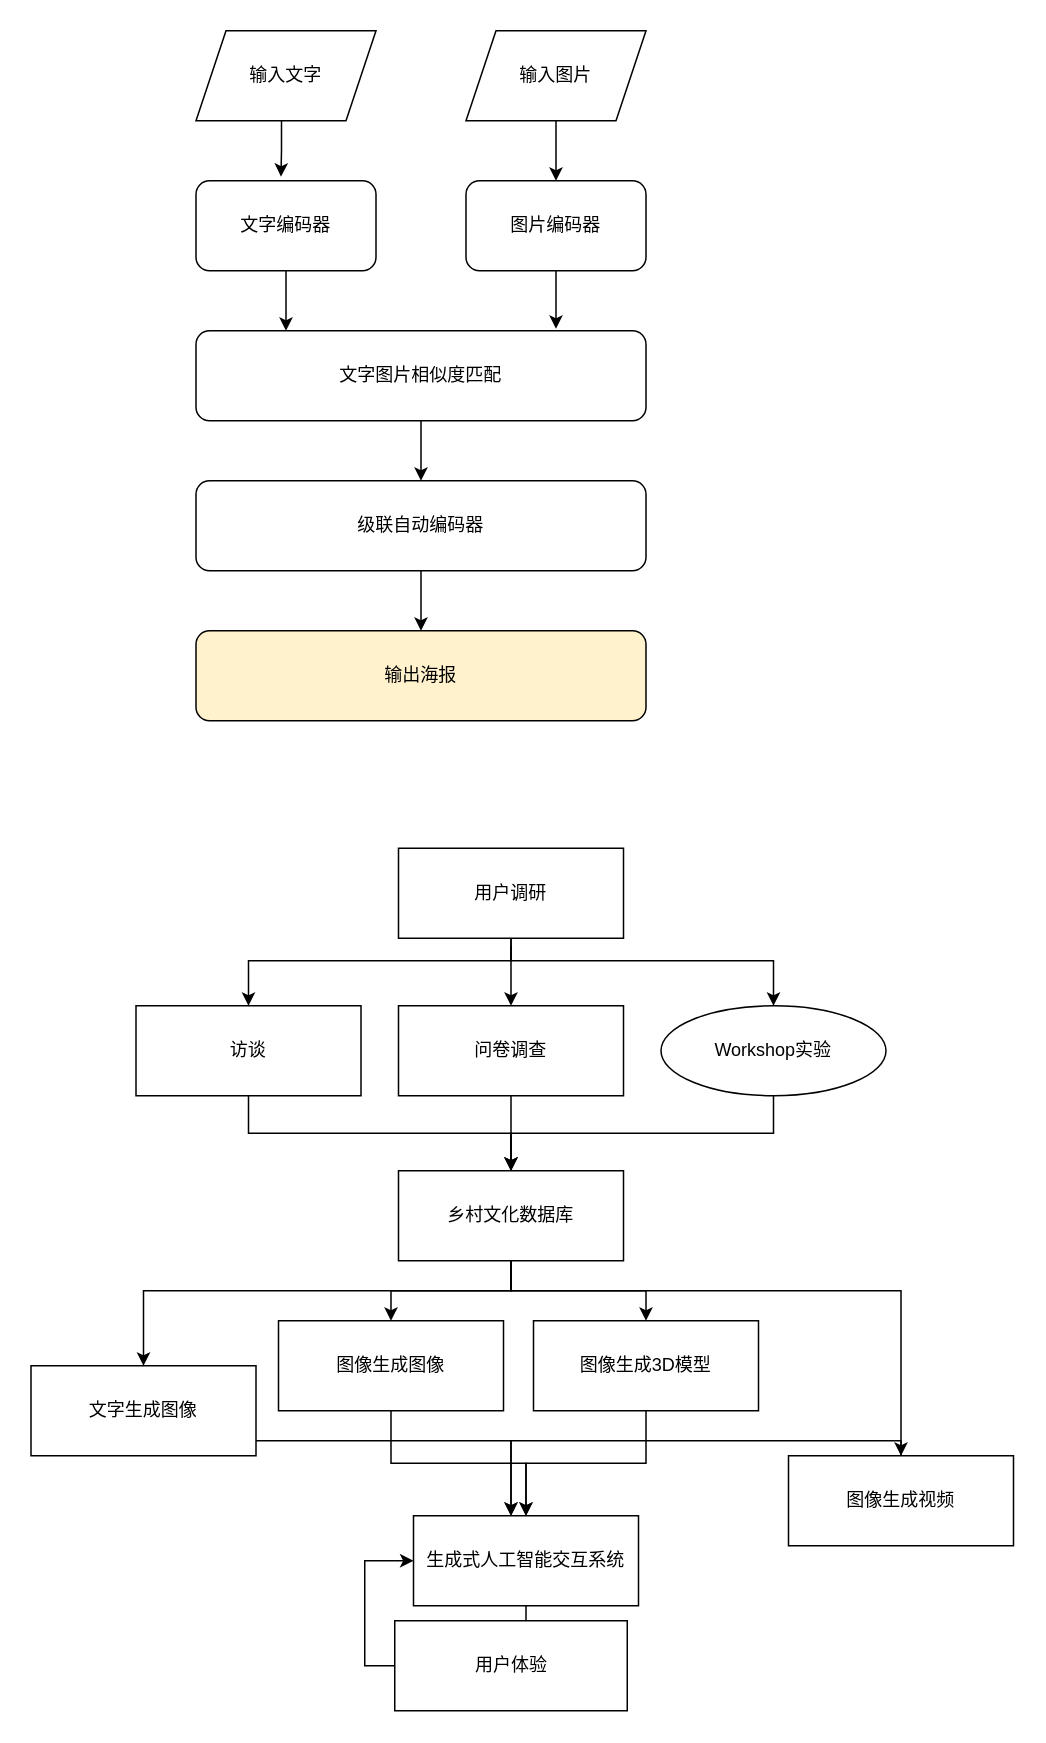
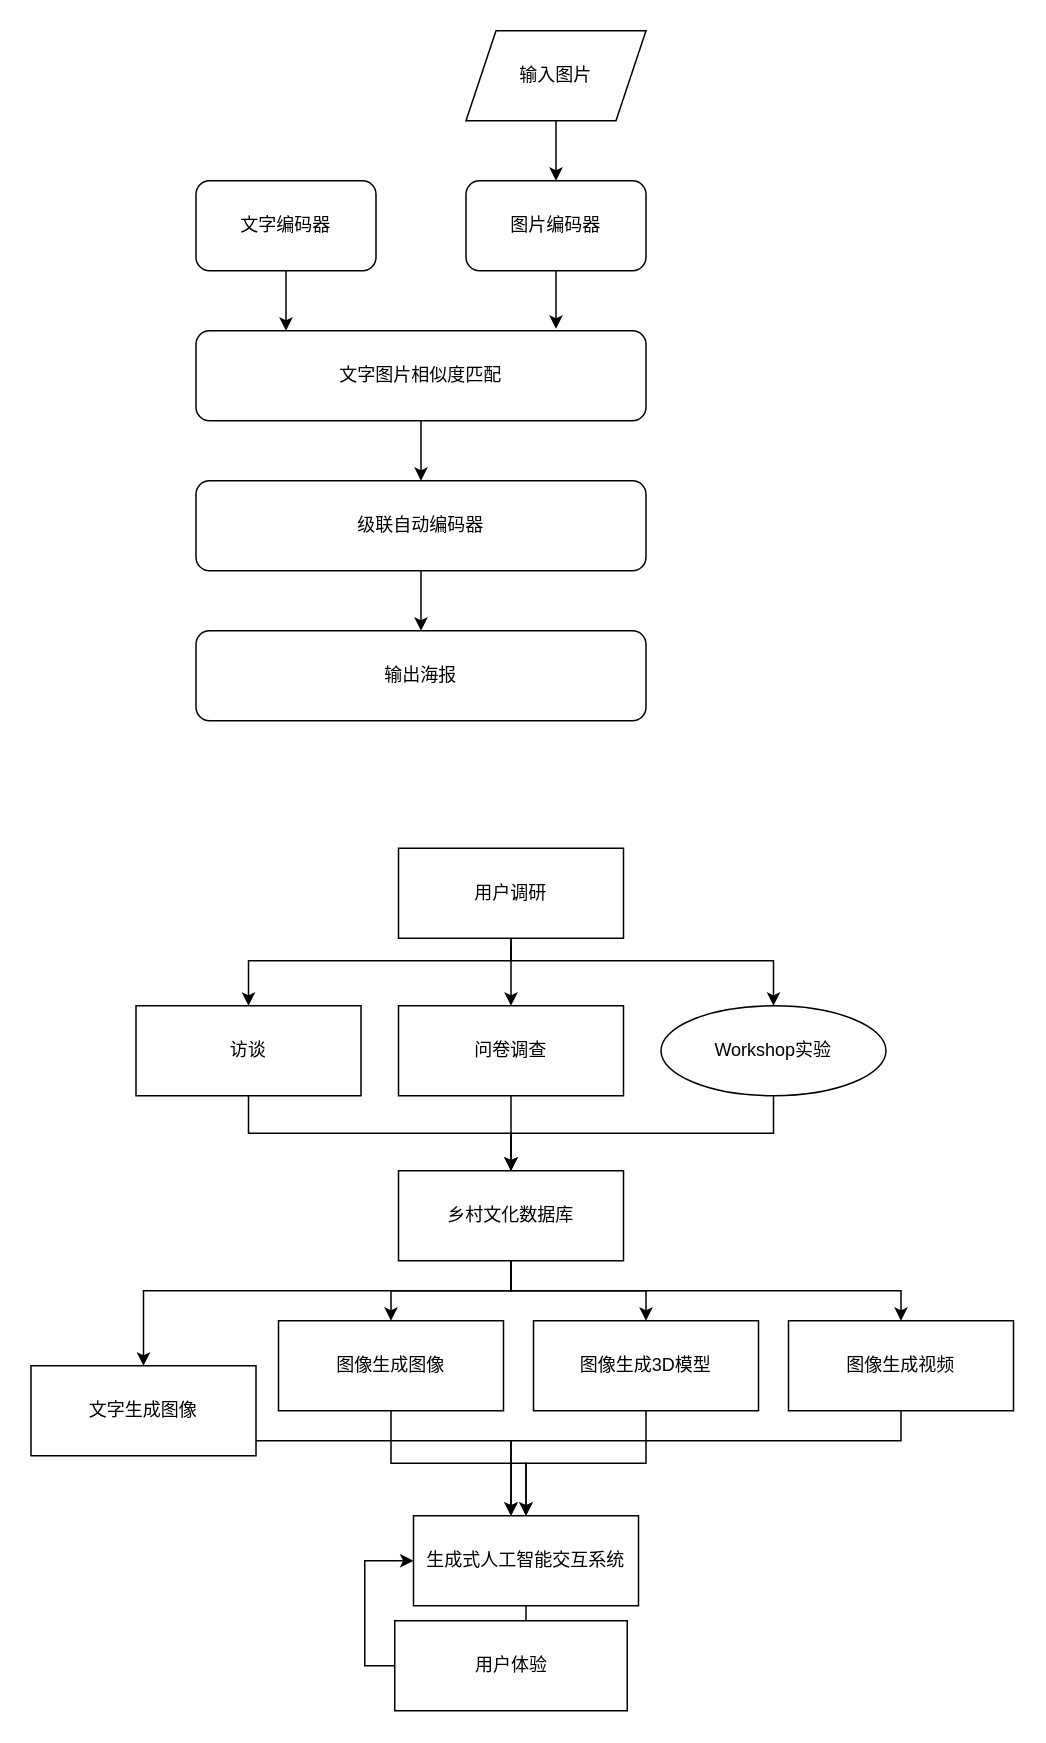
(286, 76) -> none
(281, 144) -> none
(421, 676) -> (421, 676)
(901, 1501) -> (901, 1366)
